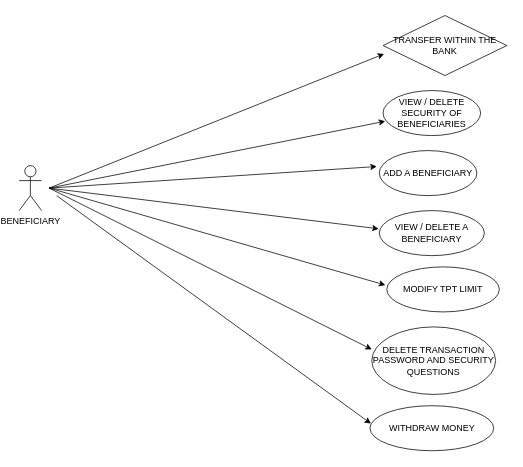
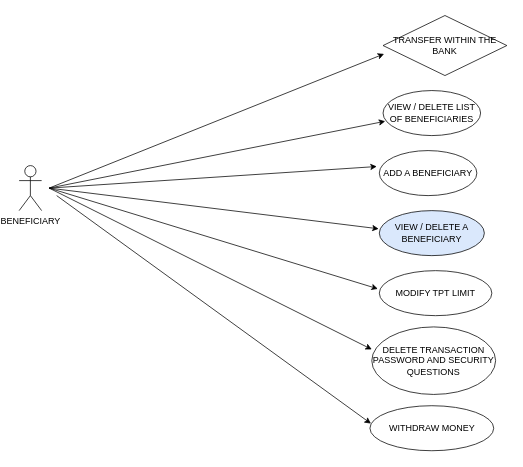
(432, 113) -> (432, 113)
(432, 233) -> (432, 233)
(443, 289) -> (435, 293)
